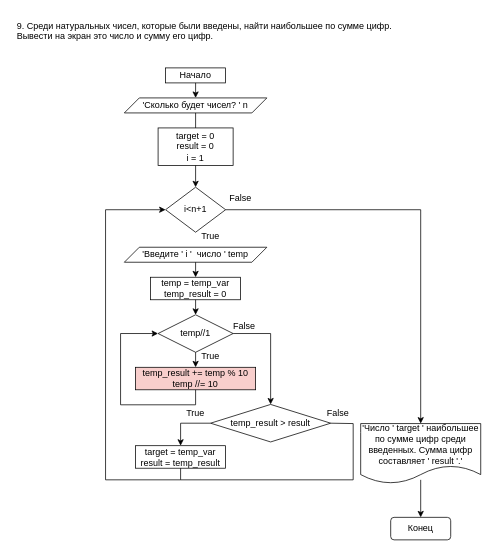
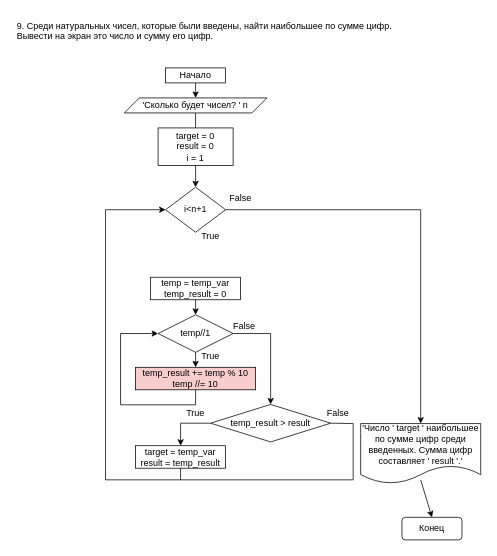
(195, 255) -> none
(195, 267) -> none
(420, 528) -> (432, 528)
